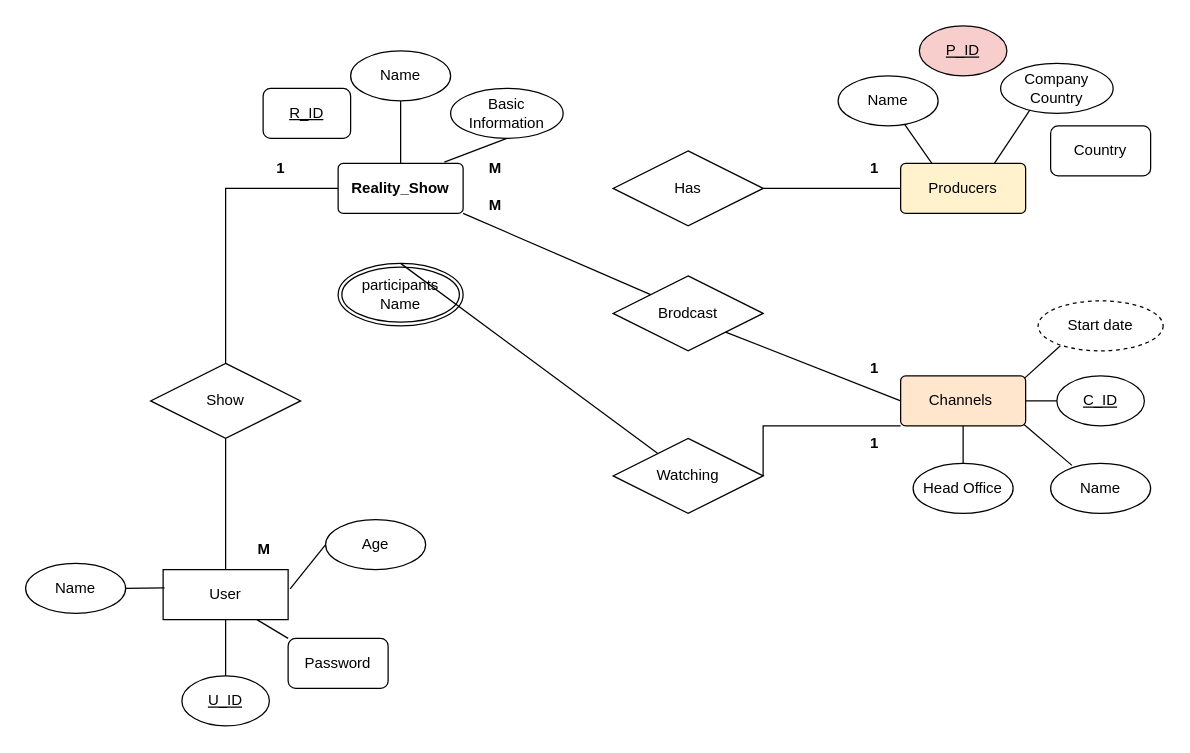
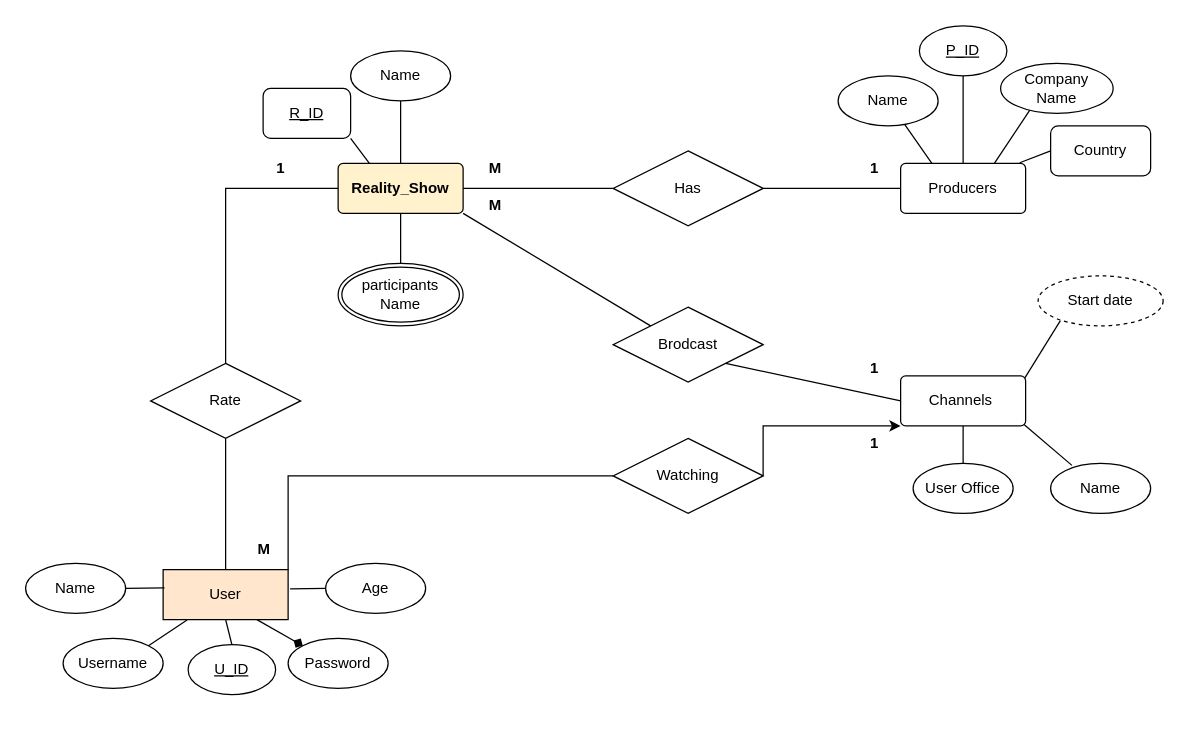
(963, 51) -> (963, 51)
(1057, 88) -> (1057, 88)
(507, 113) -> none
none -> (963, 120)
none -> (360, 150)
(476, 150) -> none
none -> (1036, 156)
(401, 188) -> (401, 188)
none -> (538, 188)
(963, 188) -> (963, 188)
(688, 313) -> (688, 344)
(1101, 326) -> (1101, 301)
(529, 358) -> (401, 238)
(226, 401) -> (226, 401)
(963, 401) -> (963, 401)
(1041, 401) -> none
(1101, 401) -> none
(894, 426) -> (891, 426)
none -> (404, 476)
(963, 488) -> (963, 488)
(376, 544) -> (376, 588)
(226, 594) -> (226, 594)
(279, 632) -> (282, 634)
none -> (168, 633)
none -> (113, 663)
(338, 663) -> (338, 663)
(226, 701) -> (232, 669)
